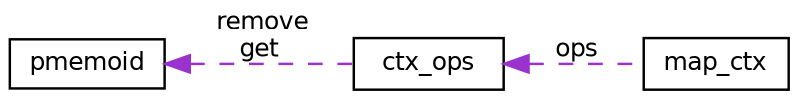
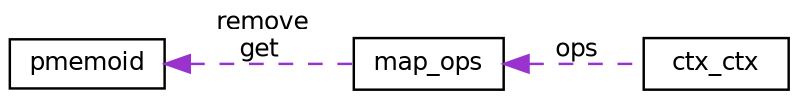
(429, 64) -> (429, 64)
(716, 64) -> (716, 64)
